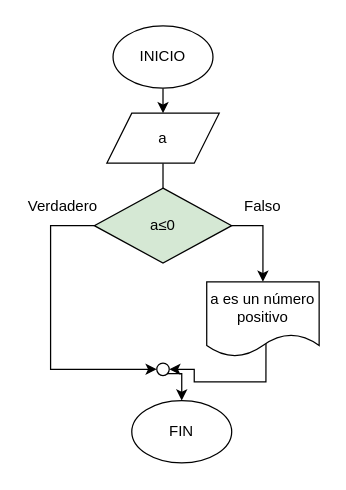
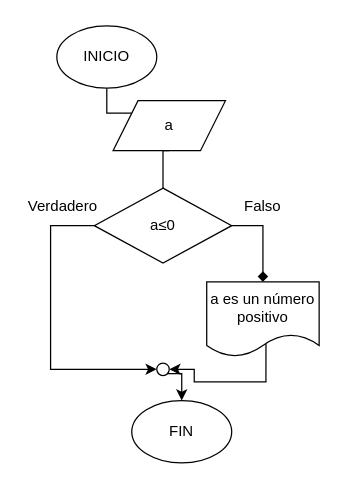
(163, 57) -> (107, 57)
(163, 138) -> (169, 126)
(163, 226) -> (163, 226)
(263, 272) -> (263, 271)
